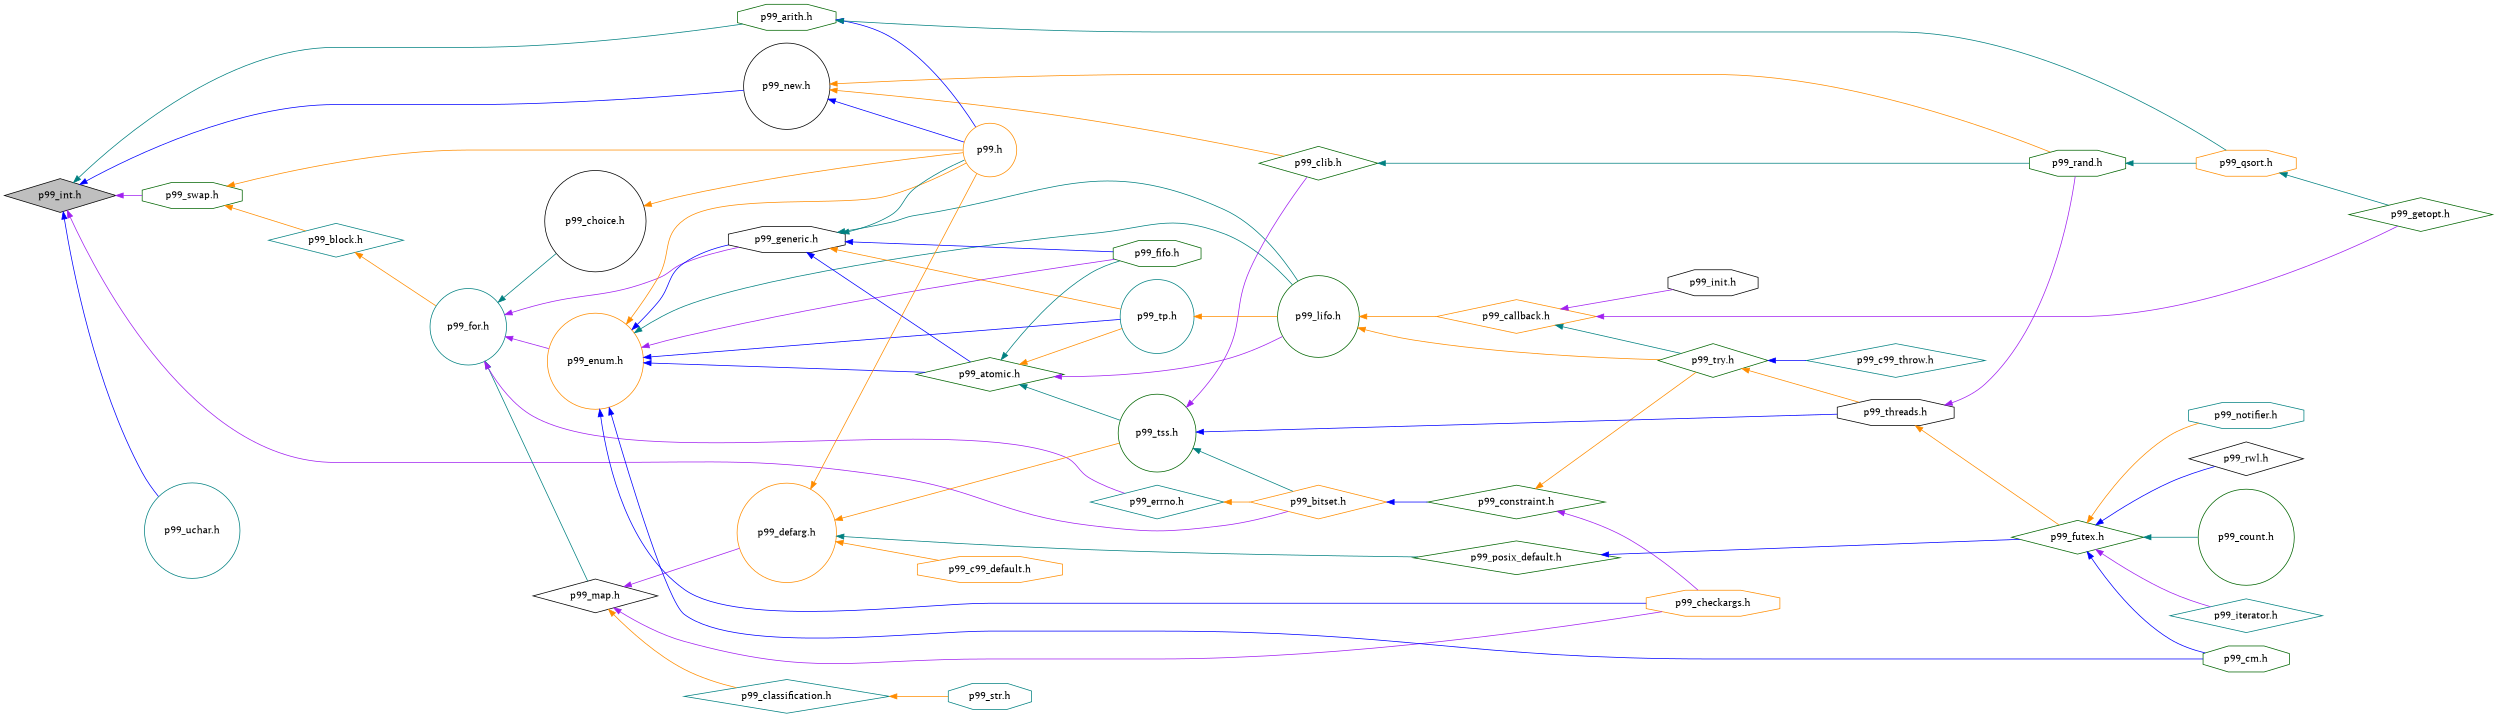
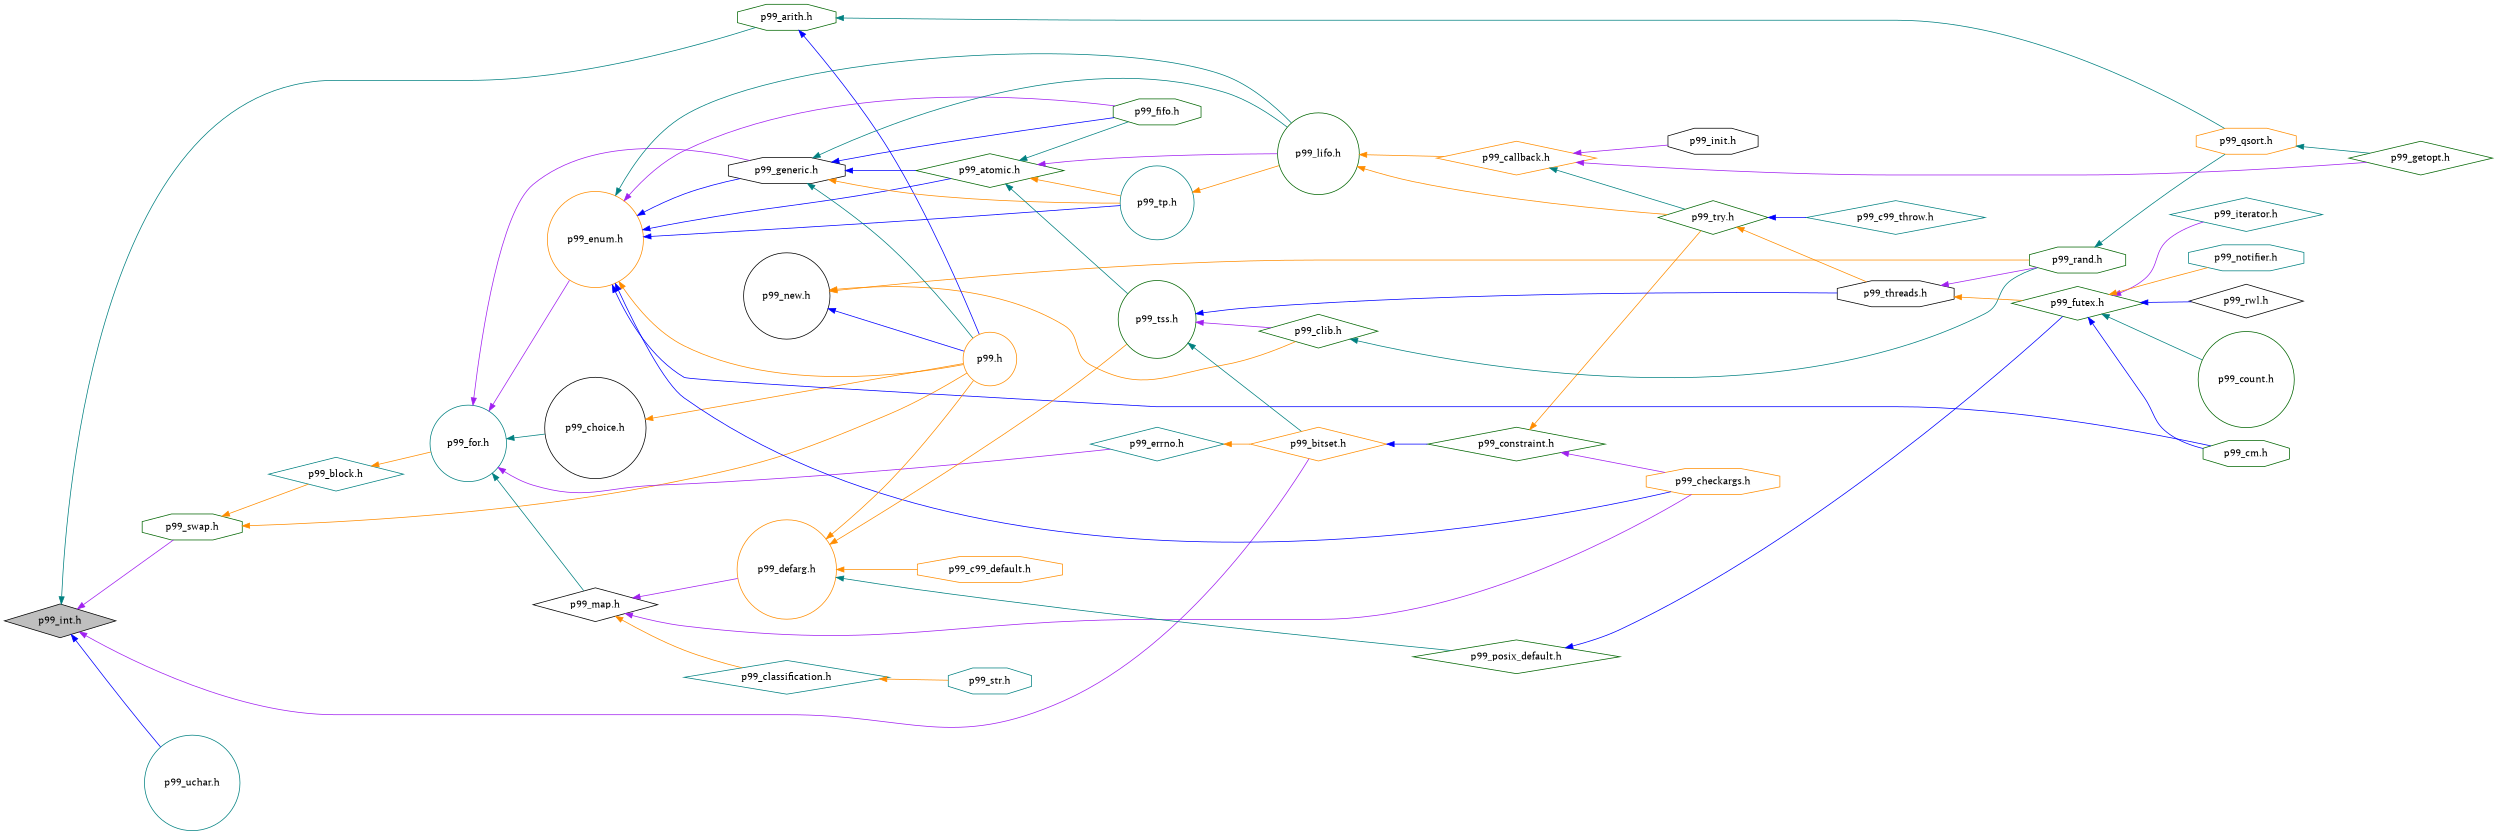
(408, 105) -> none
